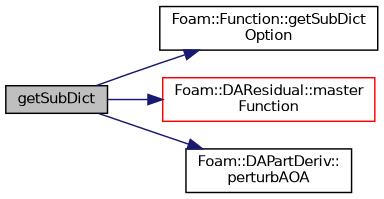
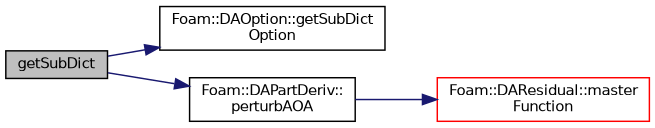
(269, 28) -> (272, 28)
(128, 100) -> (389, 100)
